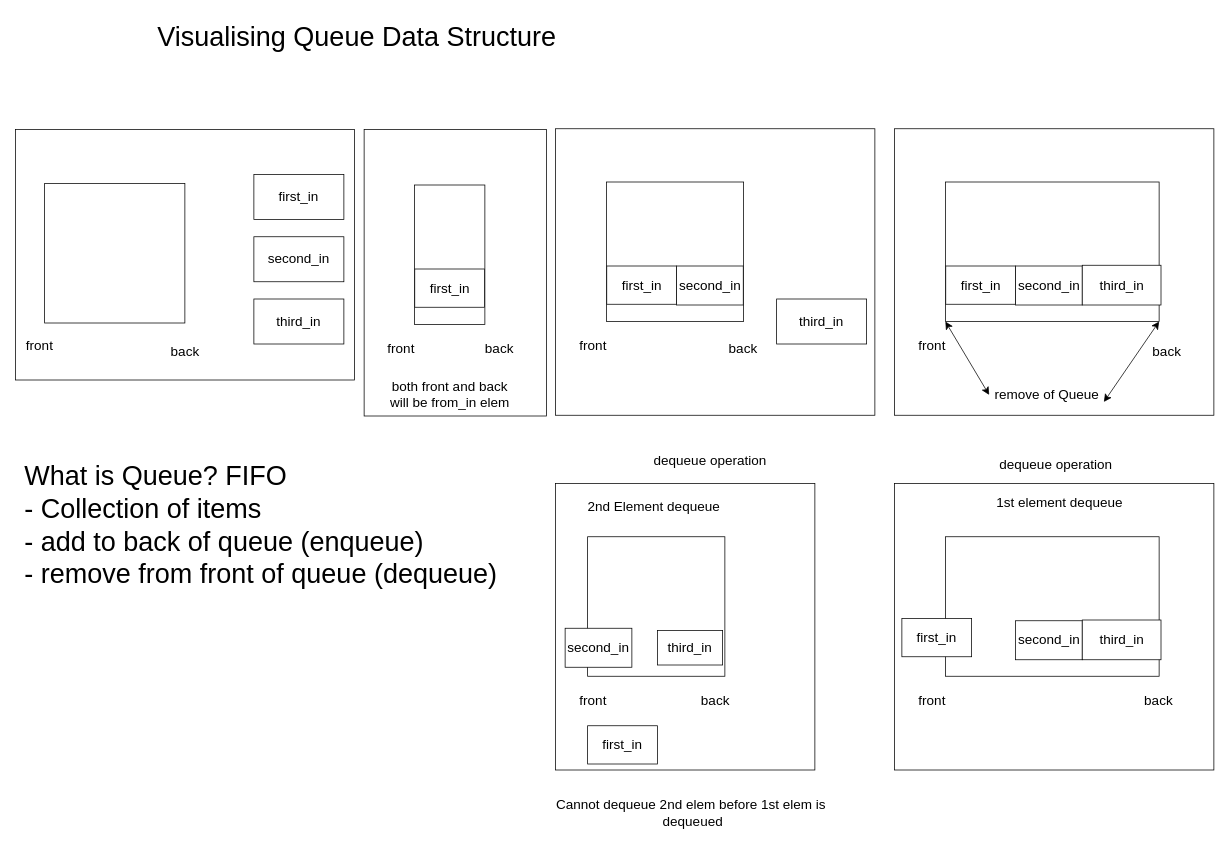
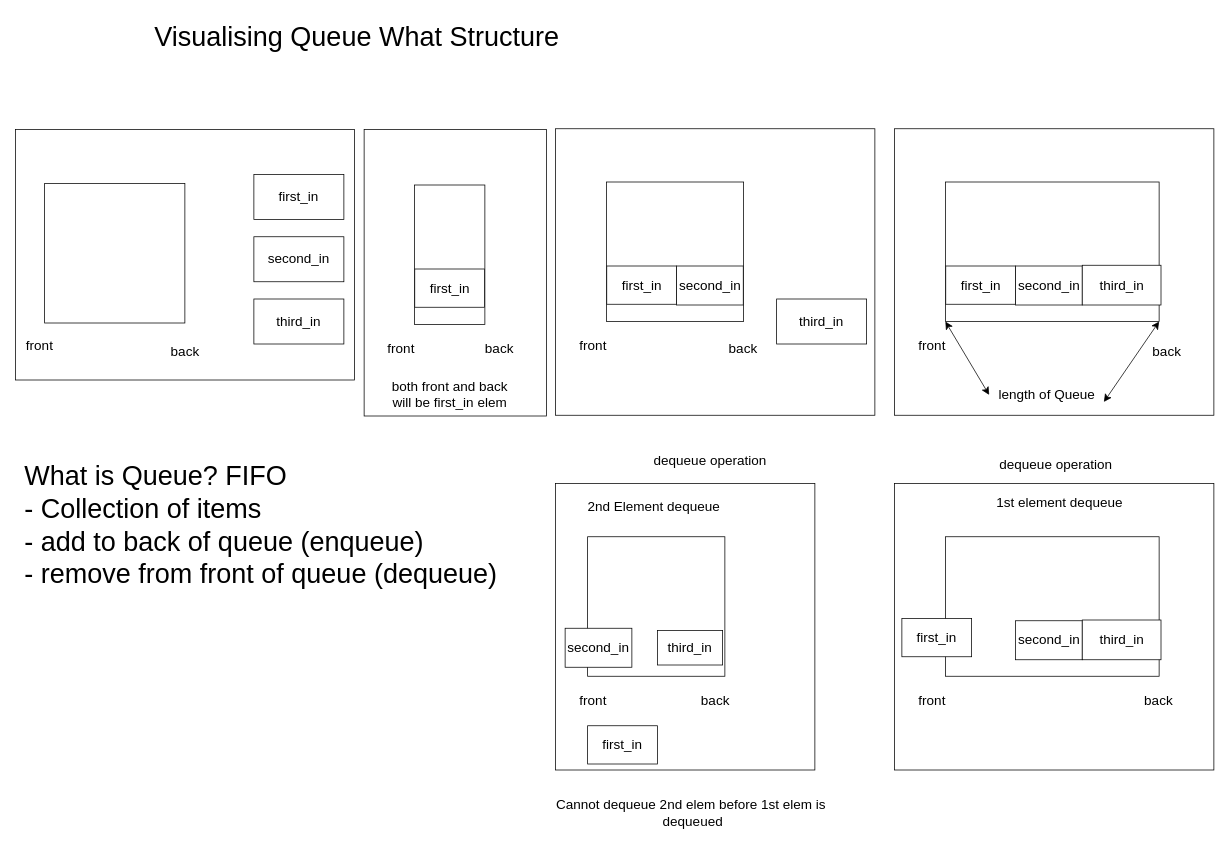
(357, 36) -> (357, 36)
(450, 395) -> (450, 395)
(1047, 395) -> (1047, 395)
